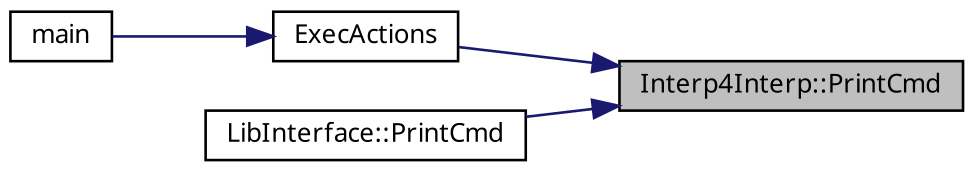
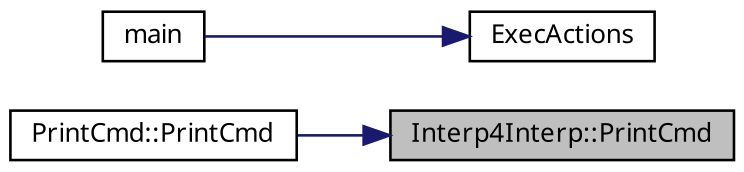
(526, 55) -> none
(366, 135) -> (154, 135)
